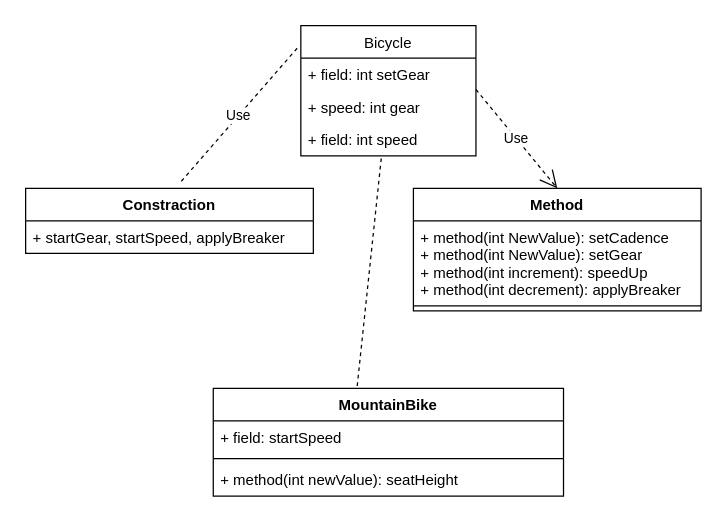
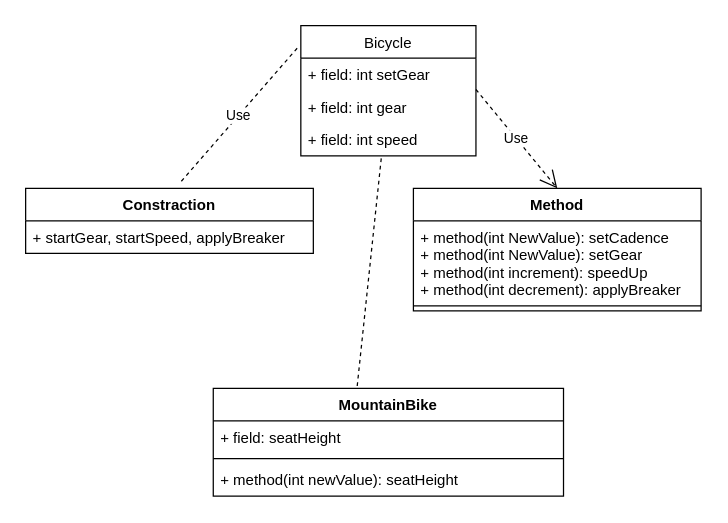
(369, 108) -> (365, 108)
(290, 438) -> (288, 438)
